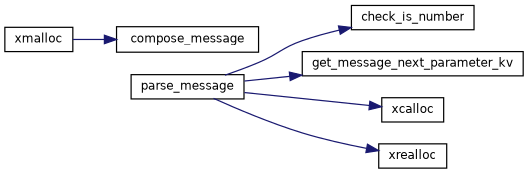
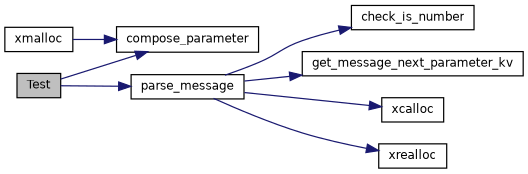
(188, 39) -> (188, 39)
none -> (39, 86)
